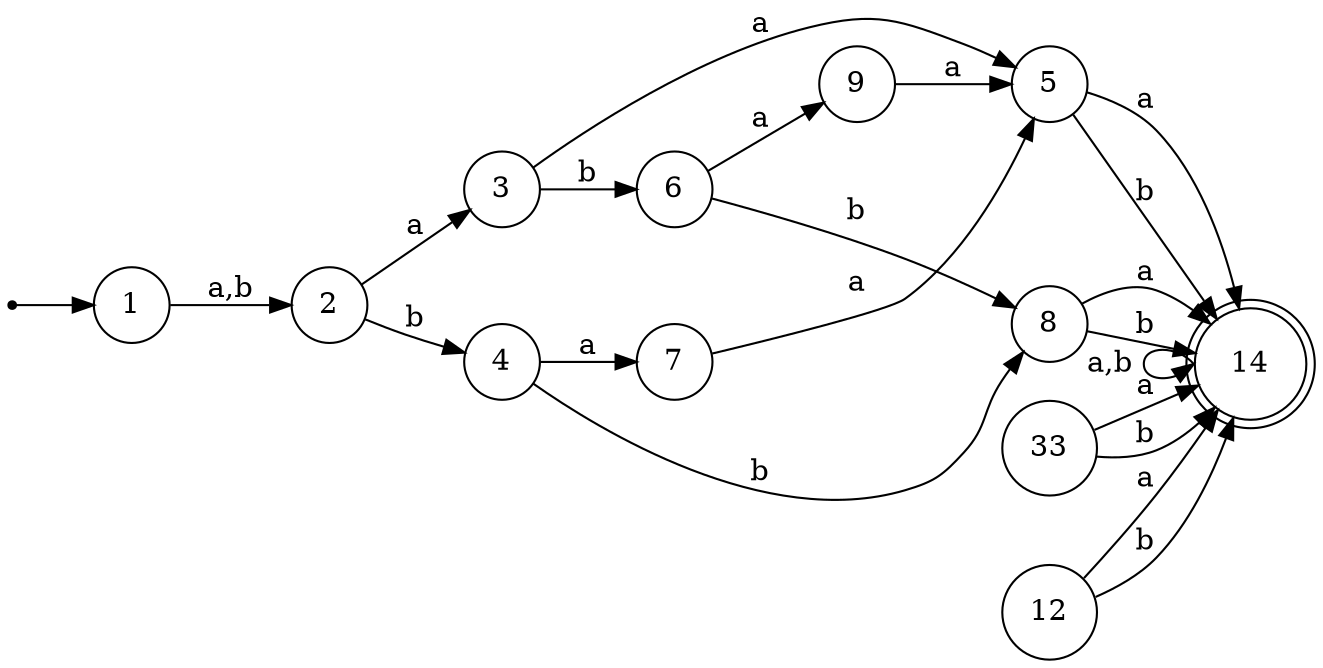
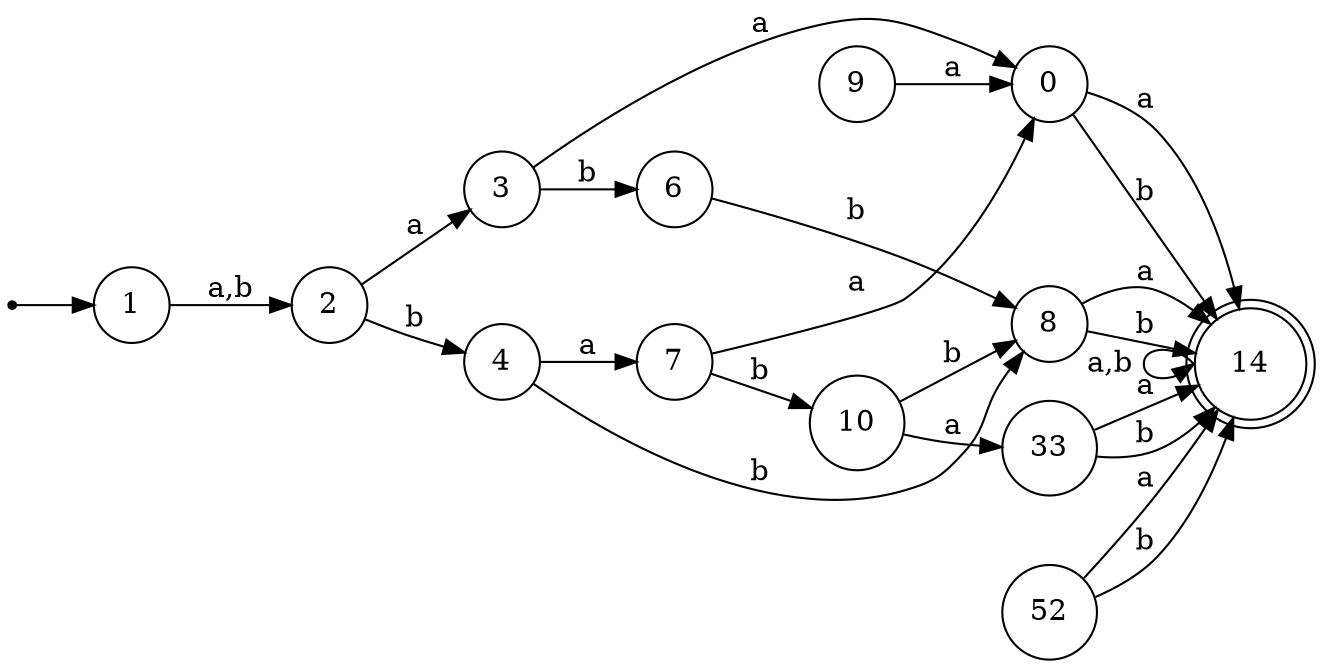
(1050, 84) -> (1050, 84)
(757, 142) -> none
none -> (857, 423)
(1050, 612) -> (1050, 612)
